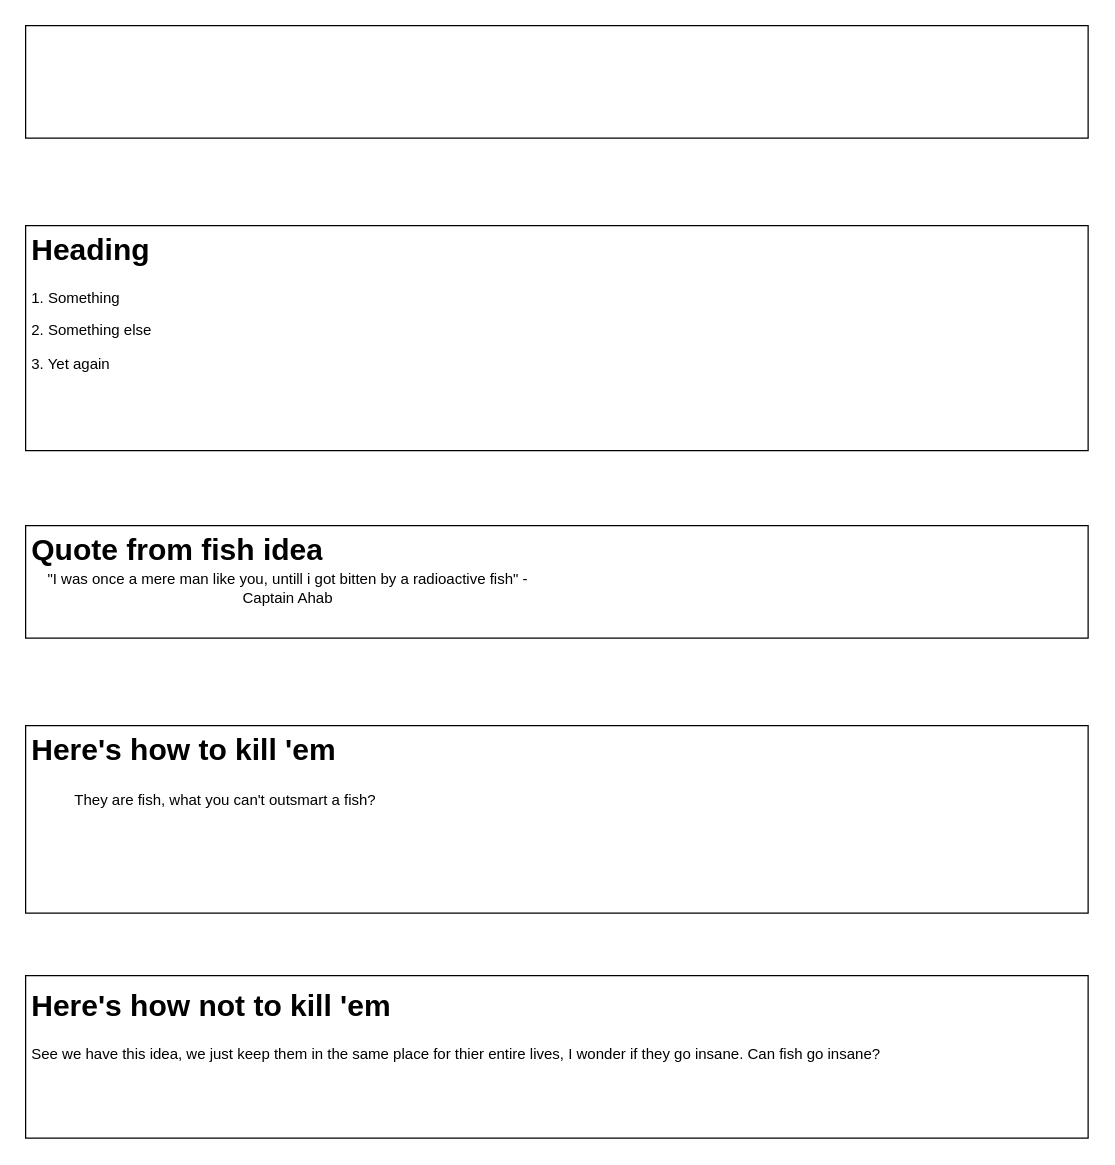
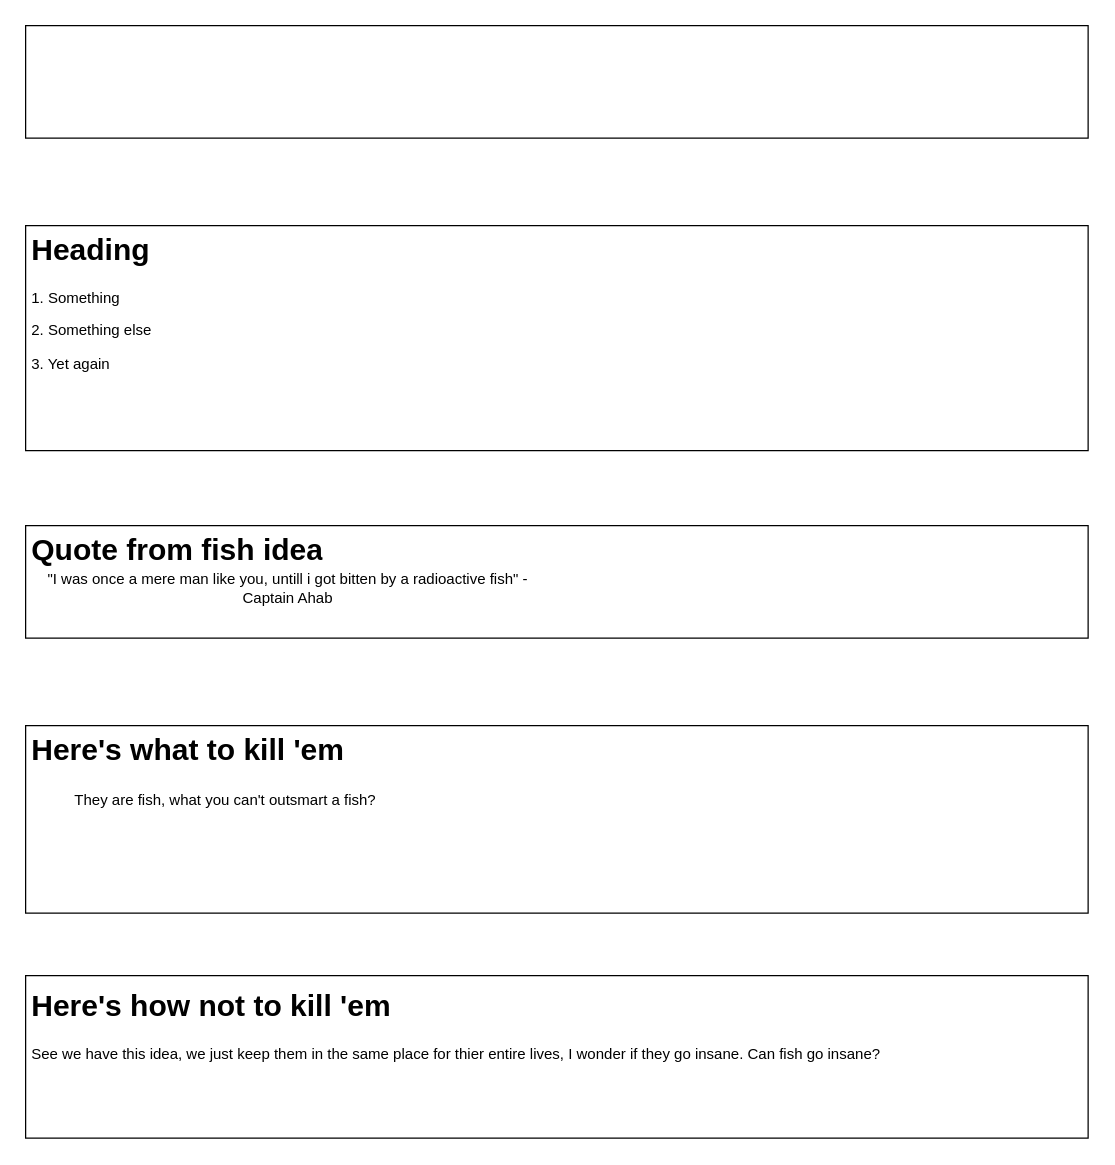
(107, 722) -> (111, 722)
